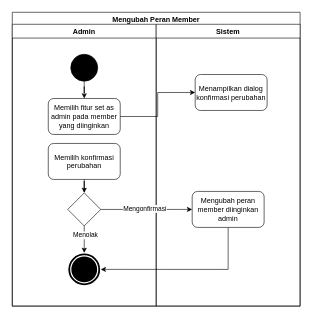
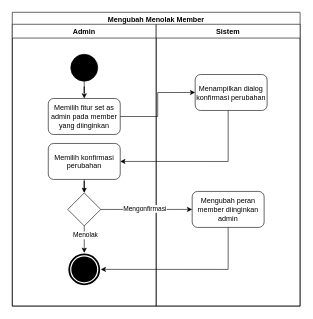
(156, 20) -> (156, 20)
none -> (178, 162)
